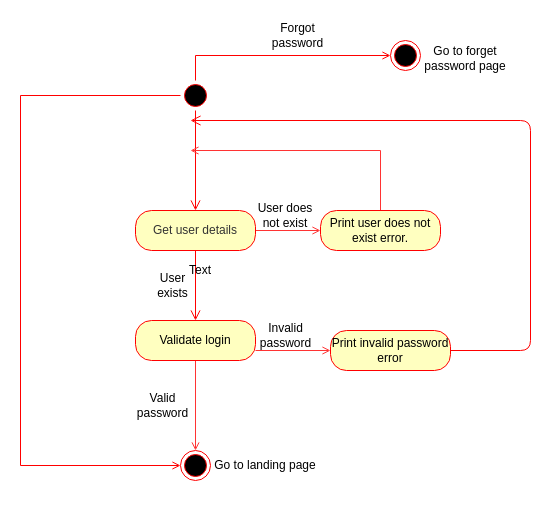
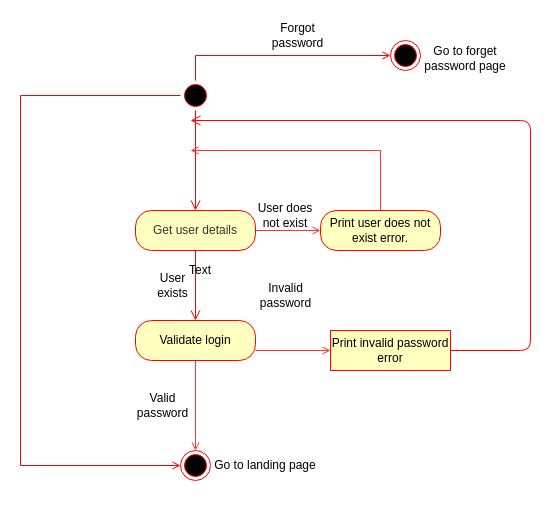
(286, 336) -> (286, 296)
(391, 351) -> (391, 351)
